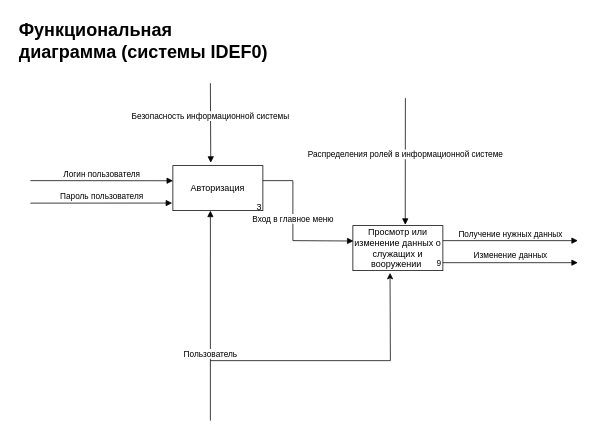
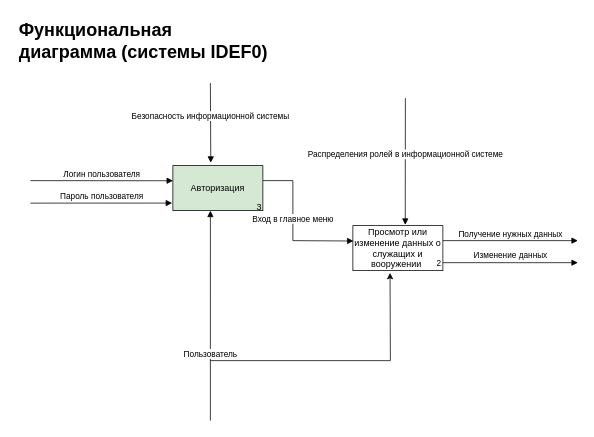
(218, 188) -> (218, 188)
(439, 263) -> (439, 263)
